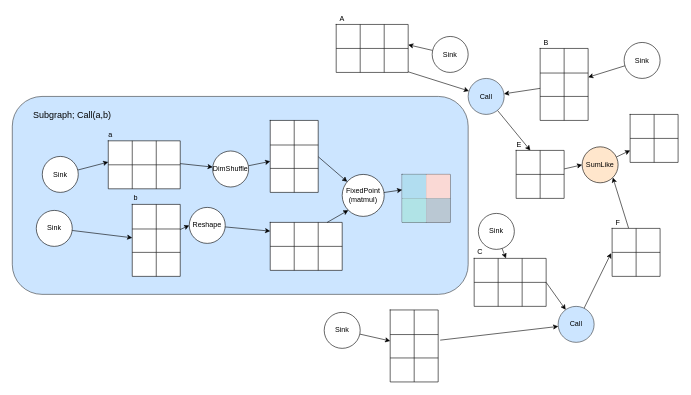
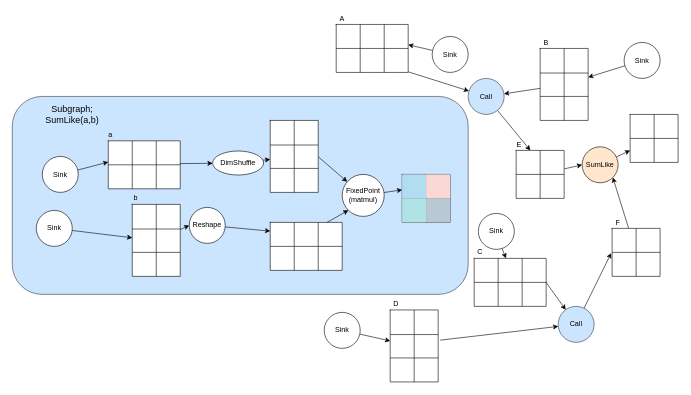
(72, 114) -> (72, 114)
(231, 169) -> (238, 163)
none -> (396, 304)
